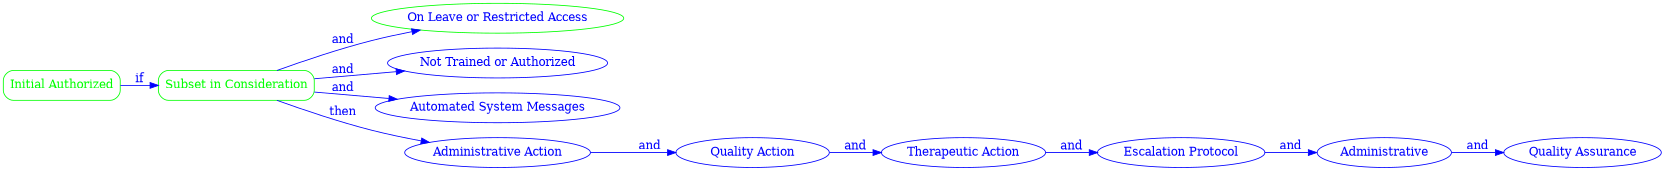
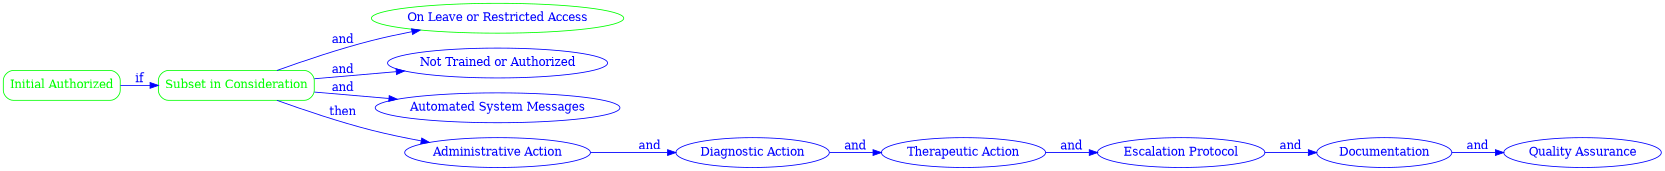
(753, 153) -> (753, 153)
(1384, 153) -> (1384, 153)
